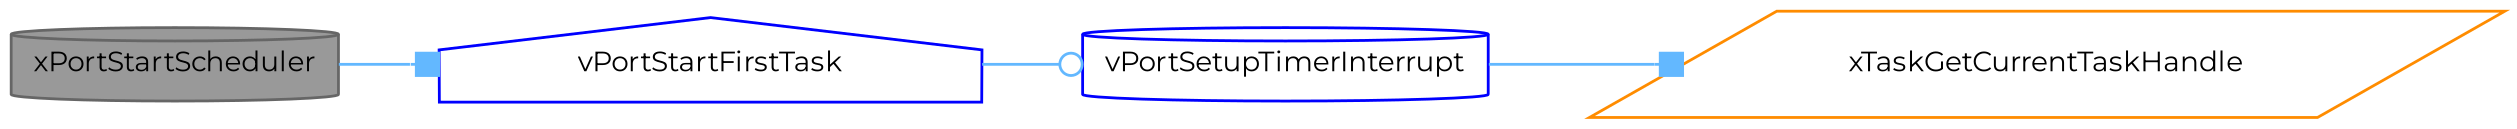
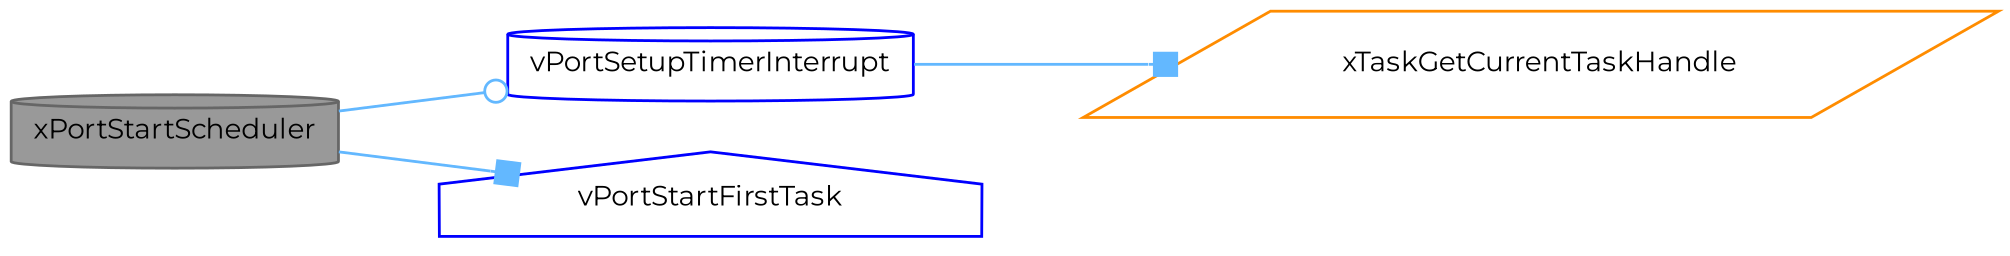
(1021, 64) -> (412, 102)
